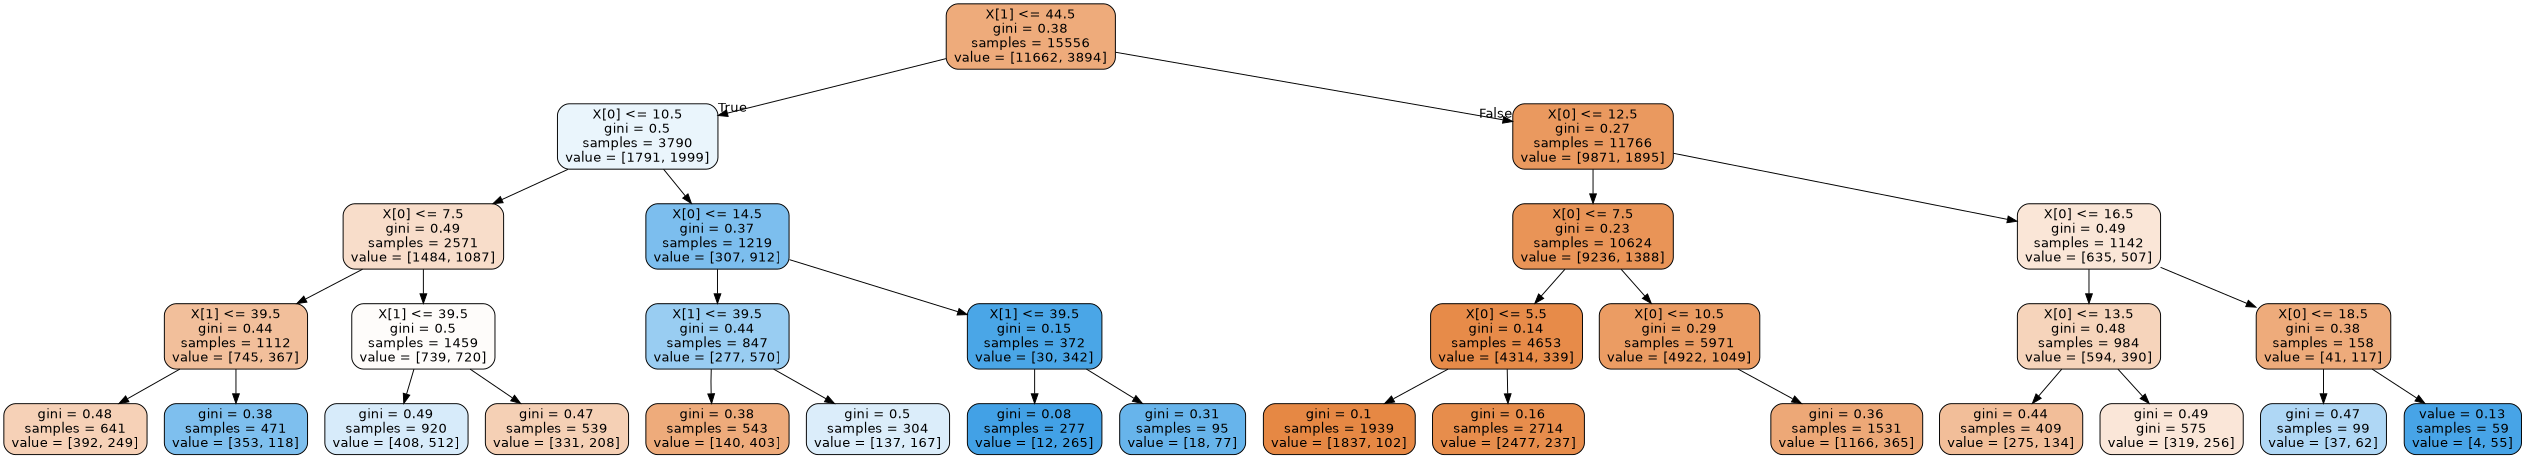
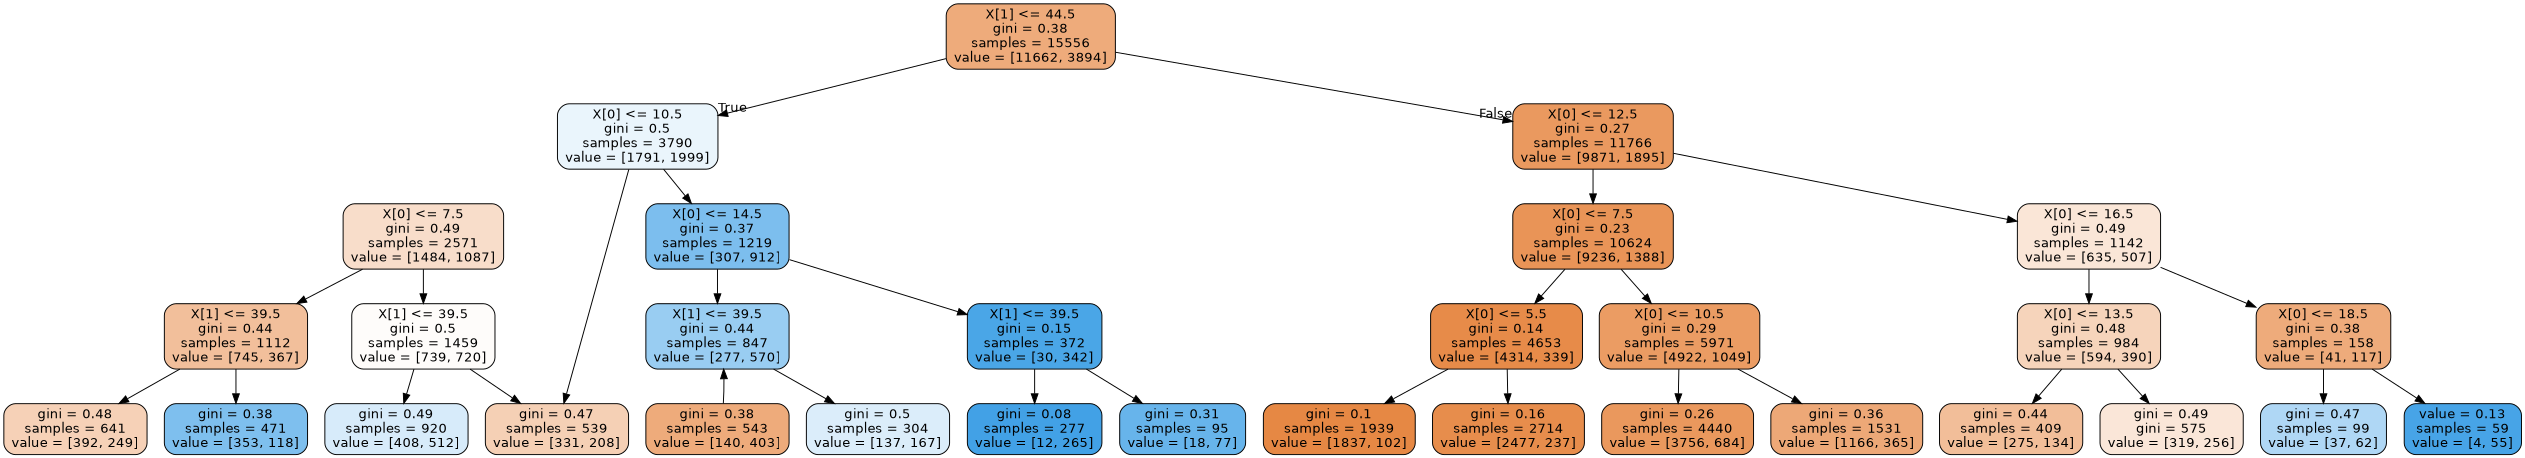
(535, 184) -> (598, 282)
(711, 381) -> (724, 391)
none -> (1678, 429)
